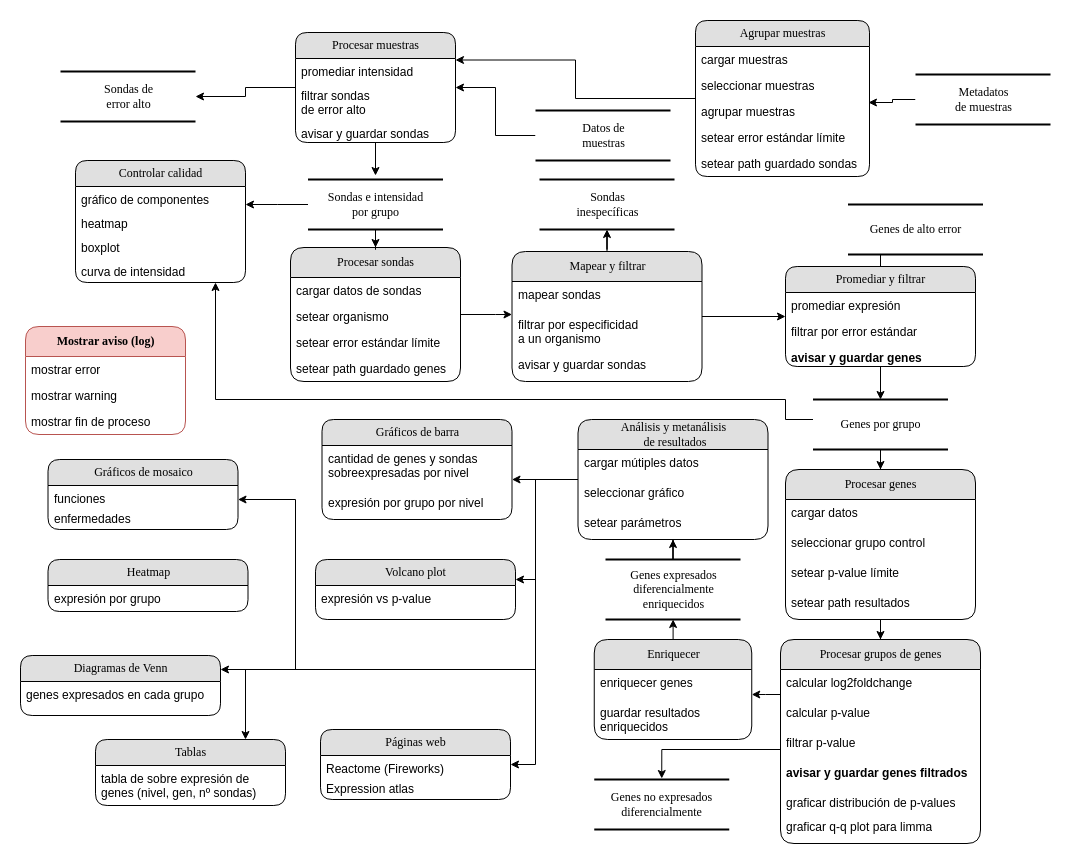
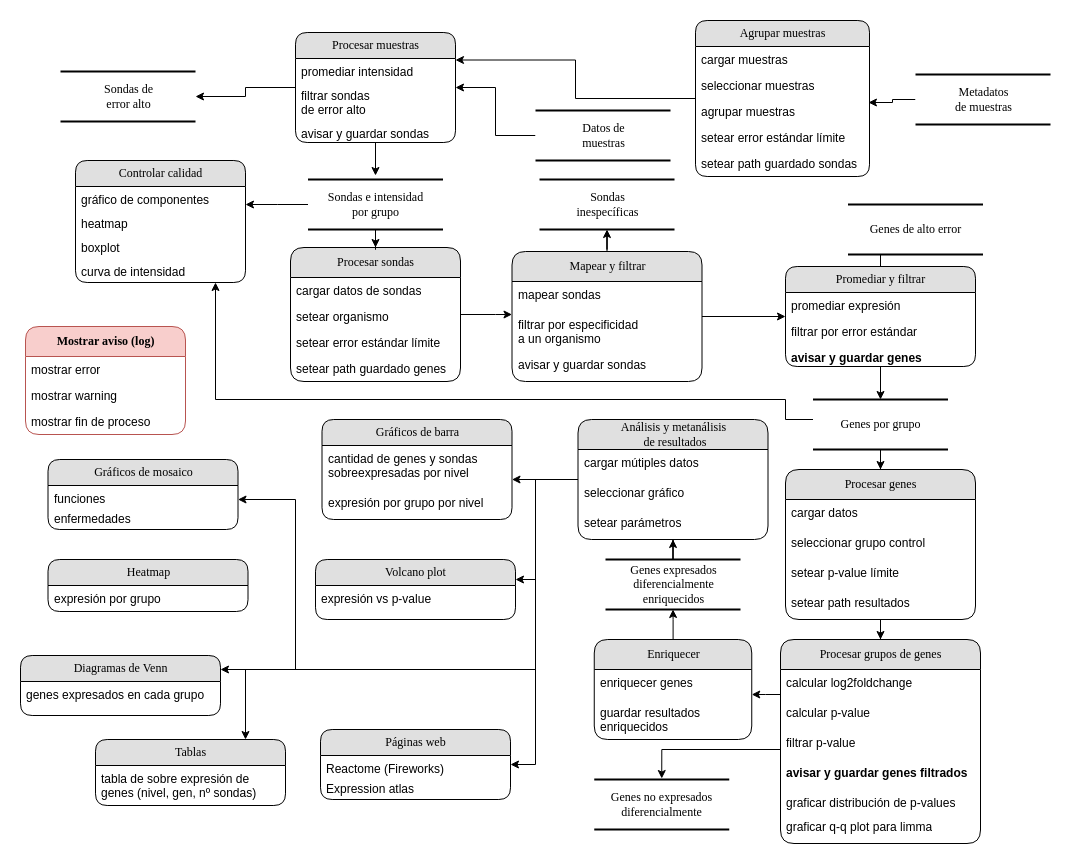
(673, 590) -> (673, 585)
